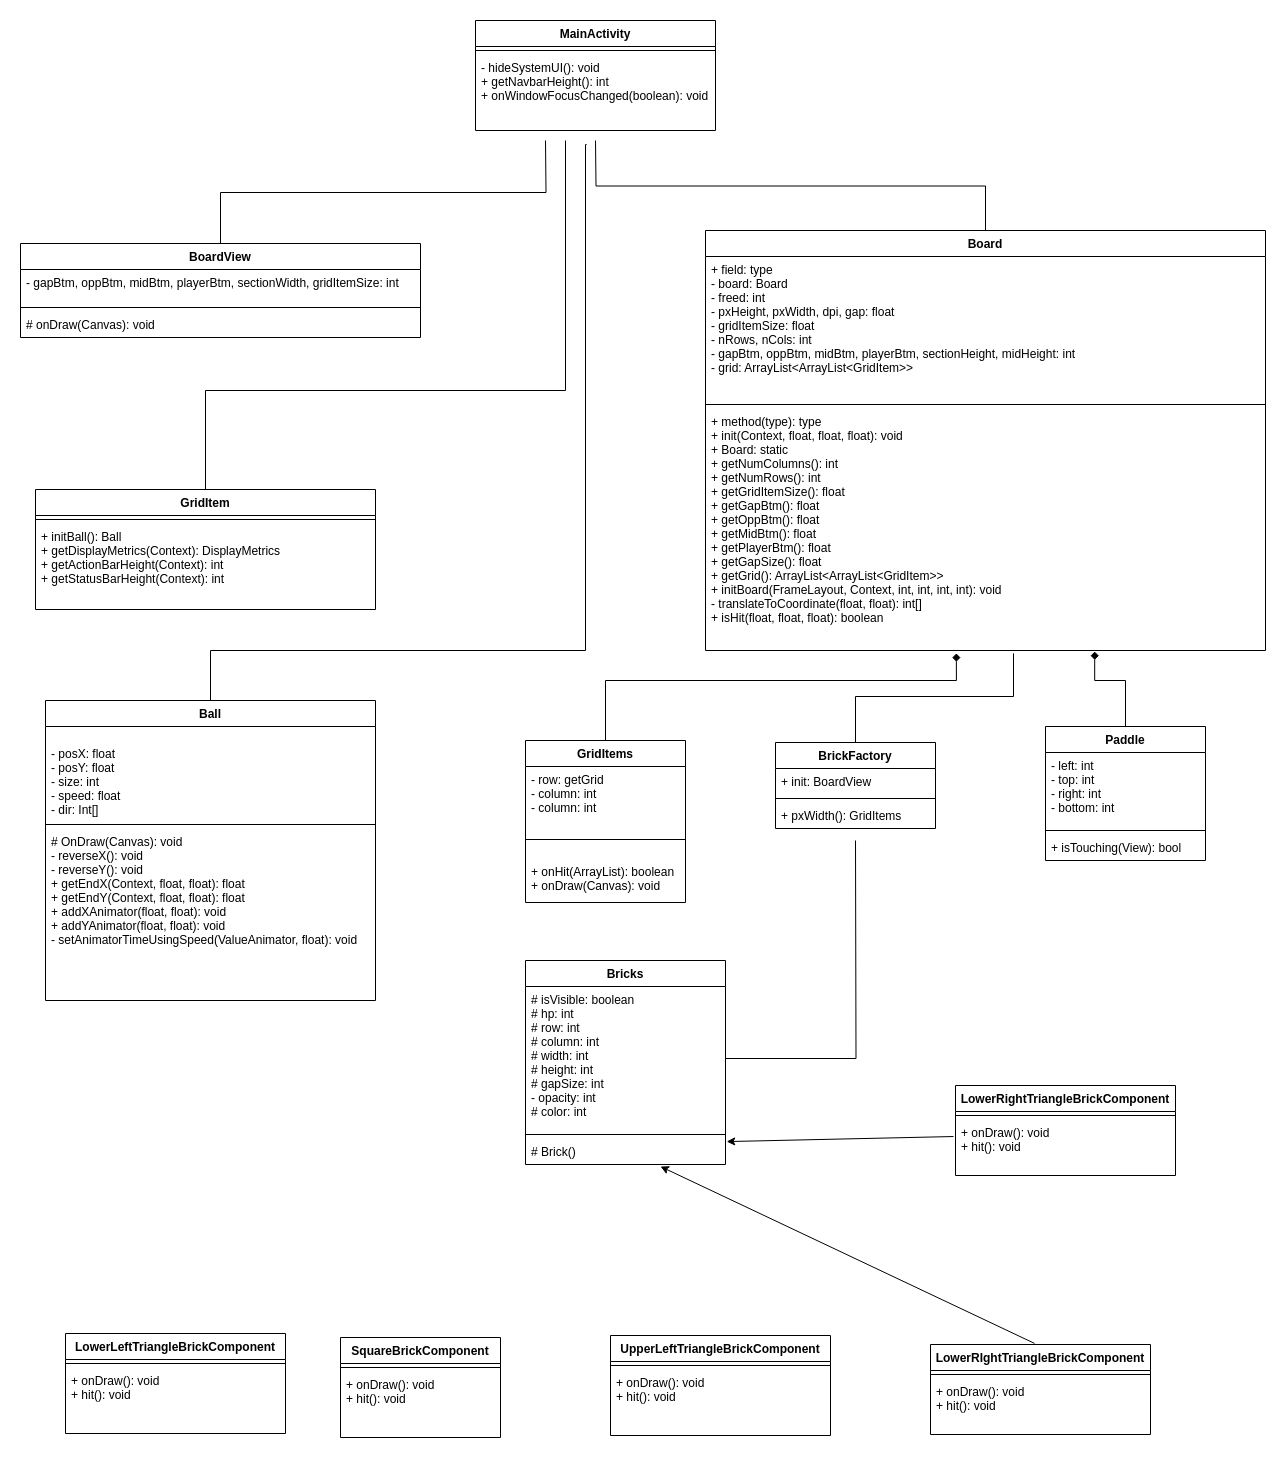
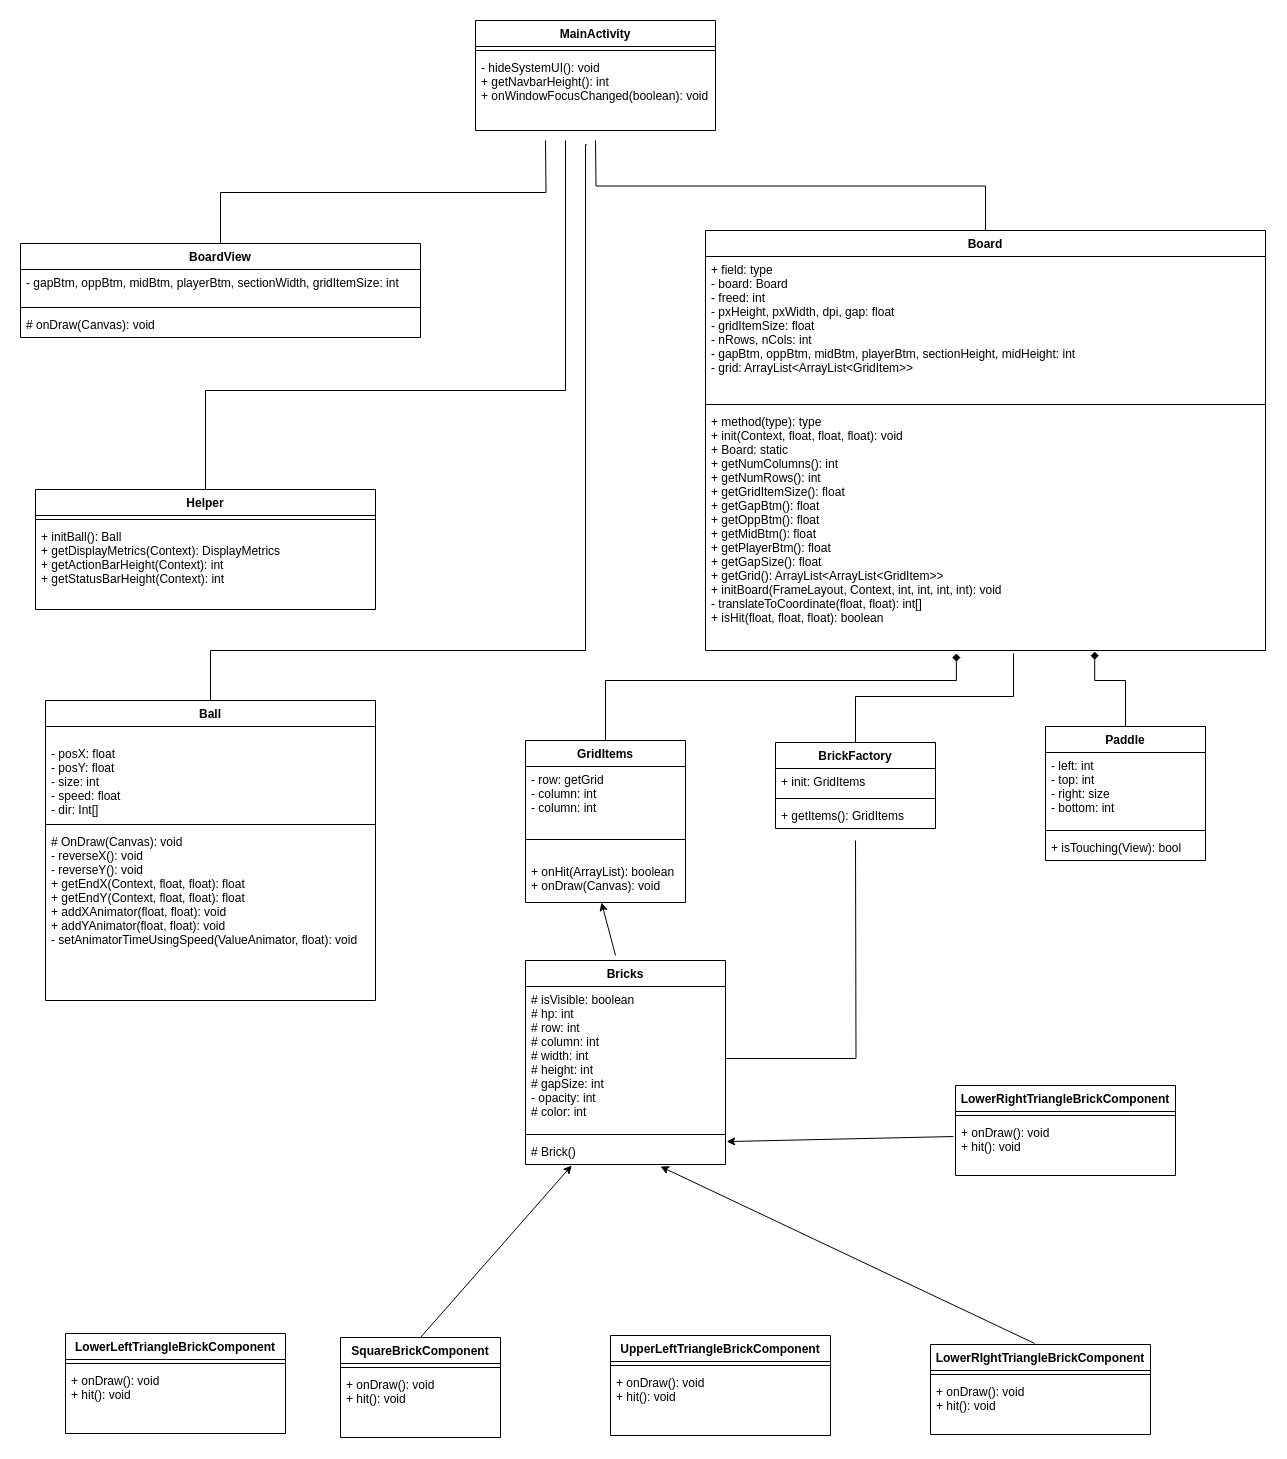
(205, 503) -> (205, 503)
(1080, 766) -> (1080, 766)
(829, 782) -> (829, 782)
(847, 816) -> (852, 816)
none -> (609, 932)
none -> (494, 1254)
